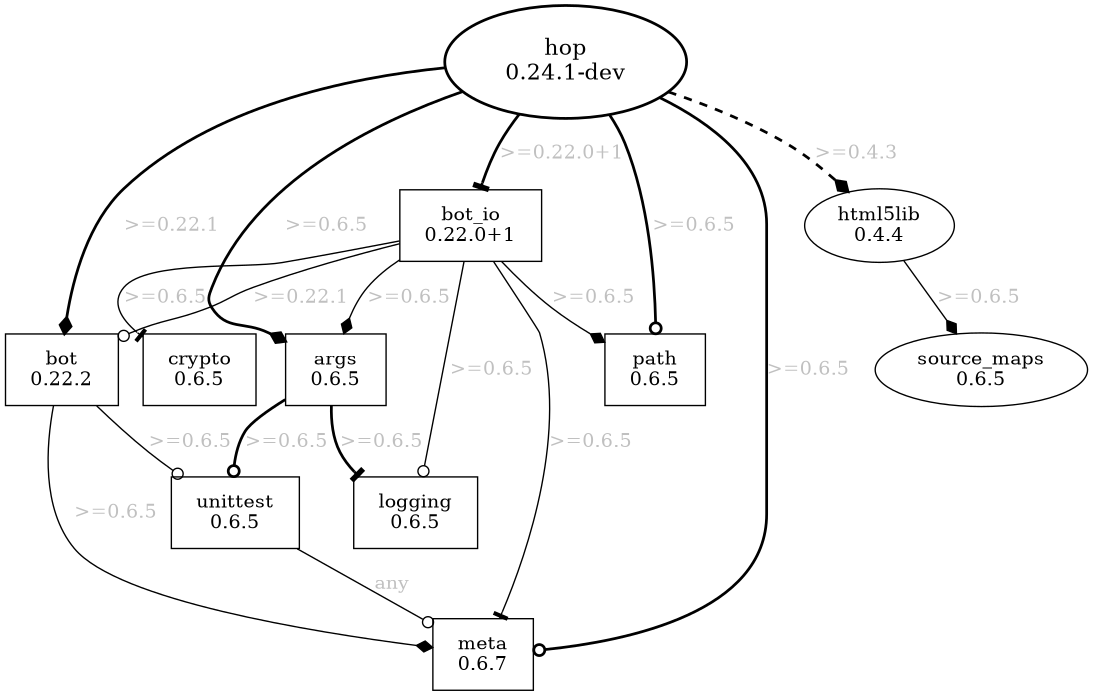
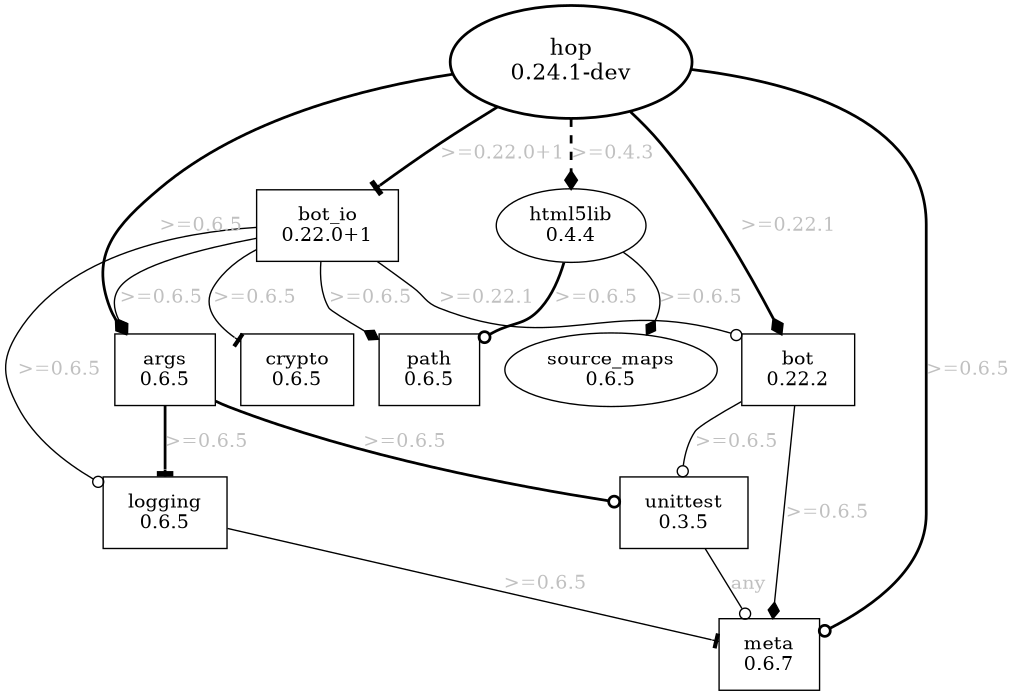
(645, 216) -> (538, 311)
(548, 433) -> (470, 584)
(235, 513) -> (684, 513)
